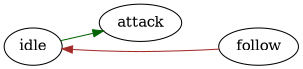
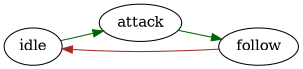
none -> (195, 34)
